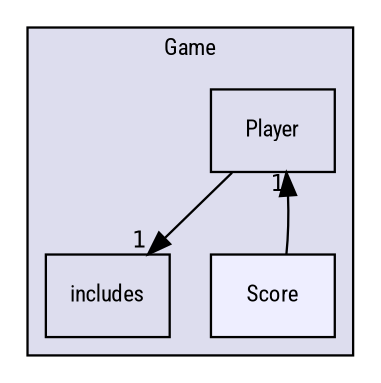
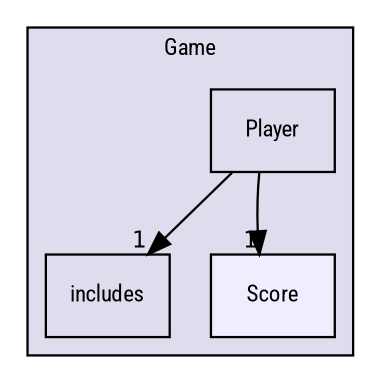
(288, 225) -> (258, 202)
